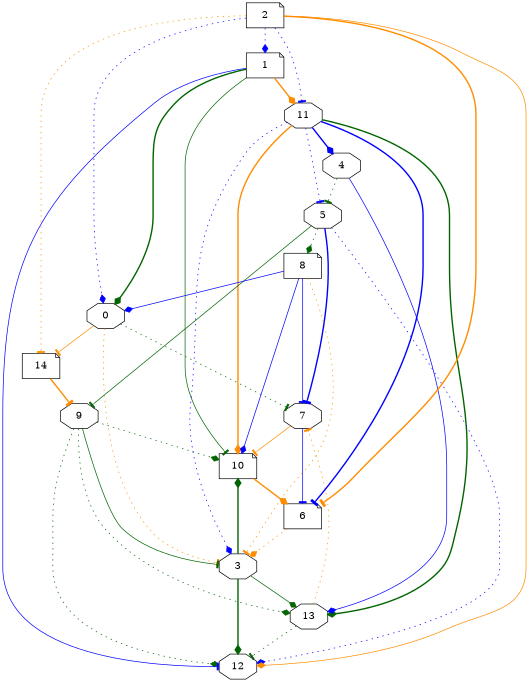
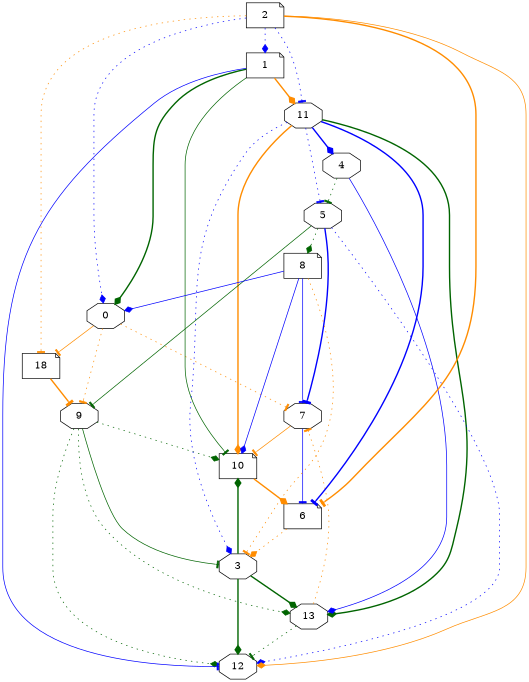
(203, 365) -> (203, 365)
(41, 366) -> (41, 366)
(118, 470) -> (93, 364)
(270, 589) -> (270, 589)
